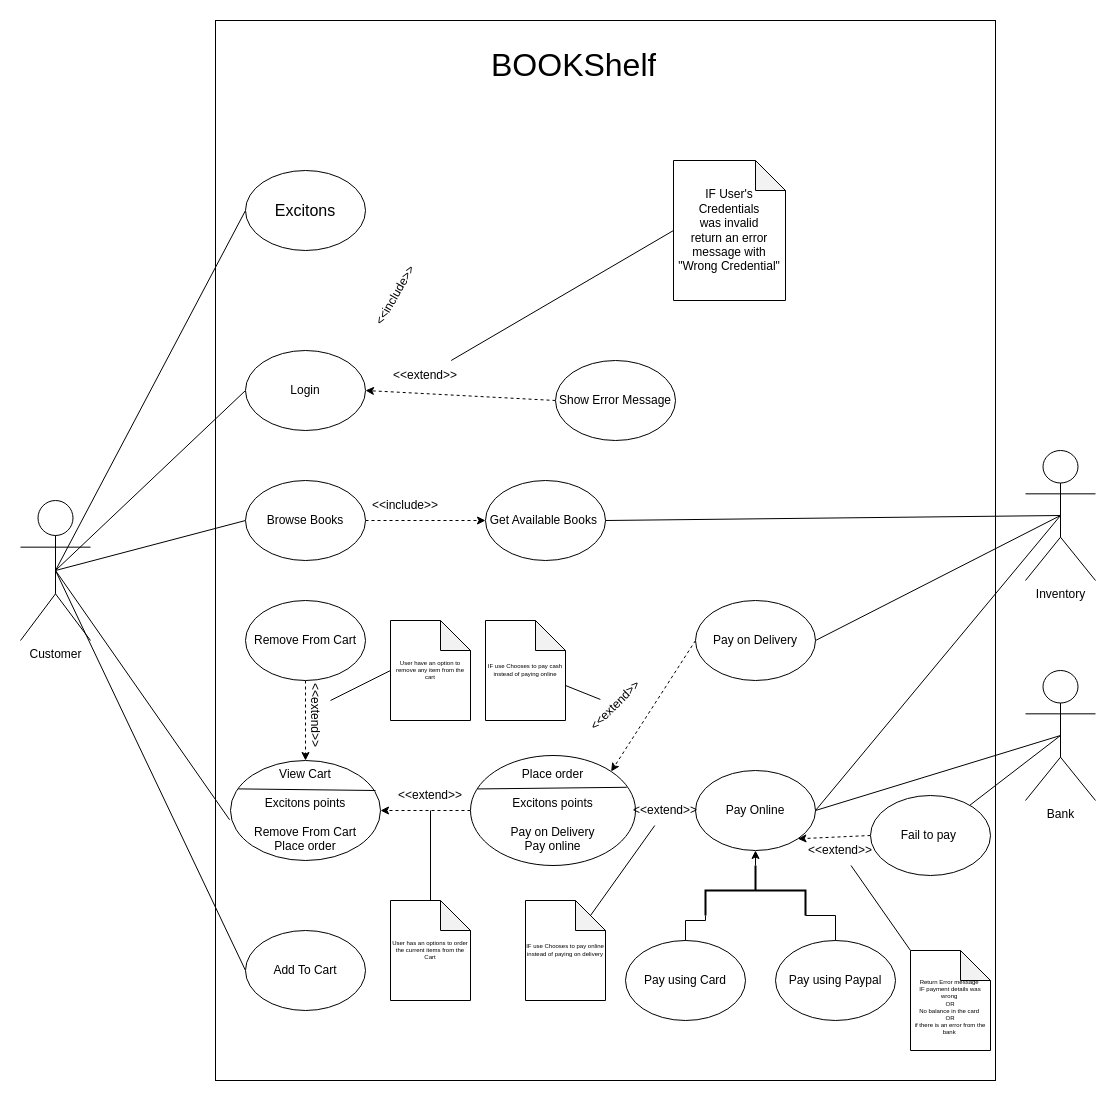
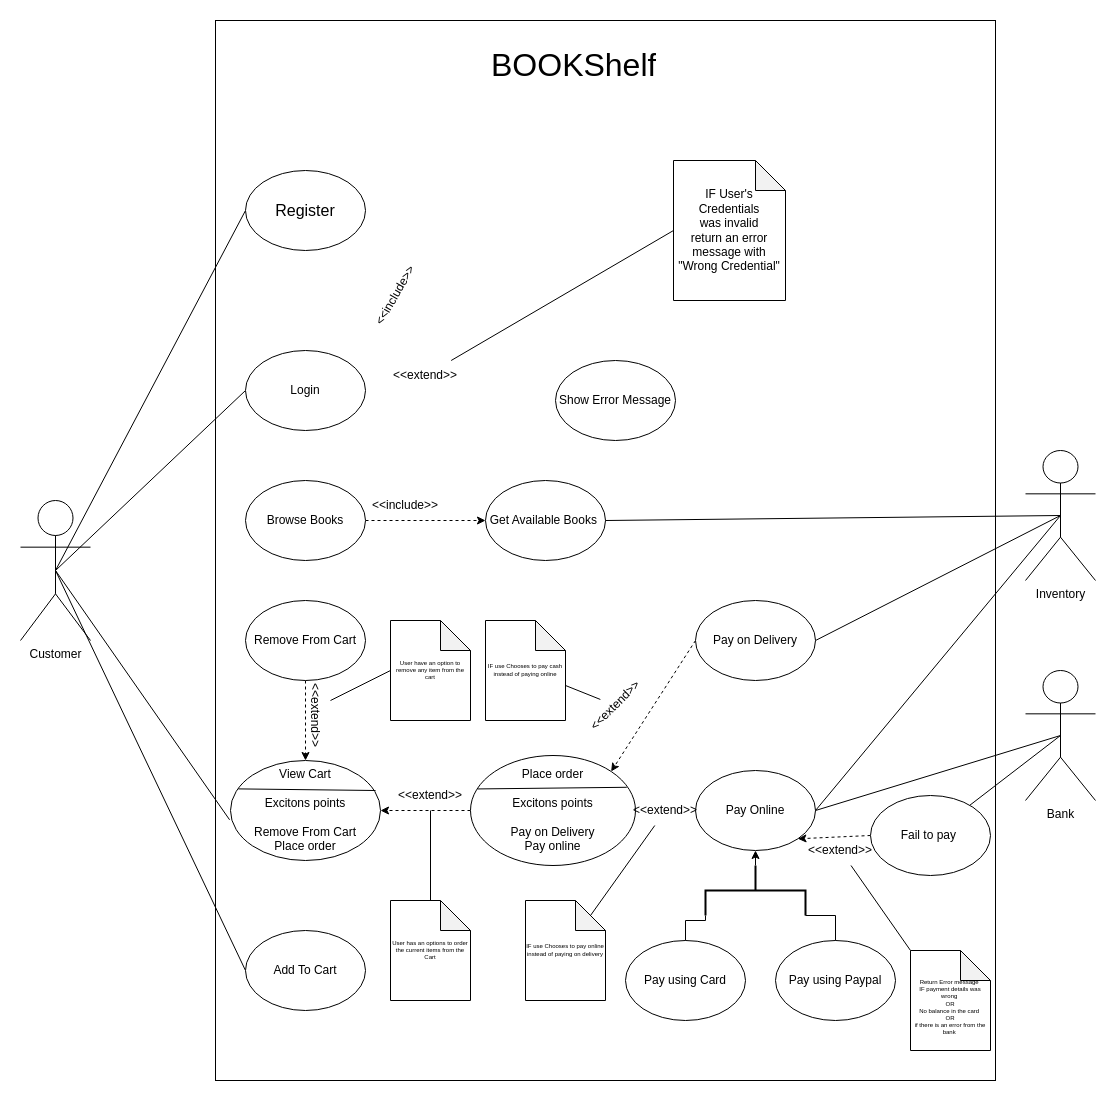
(306, 211) -> (306, 211)
(464, 396) -> none
(151, 545) -> none
